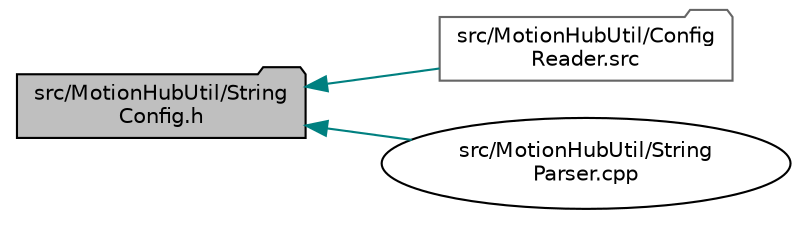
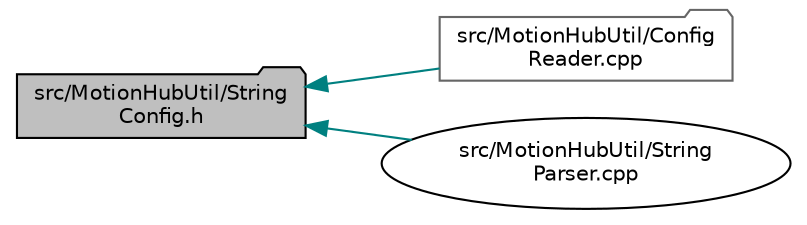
(586, 49) -> (586, 49)
